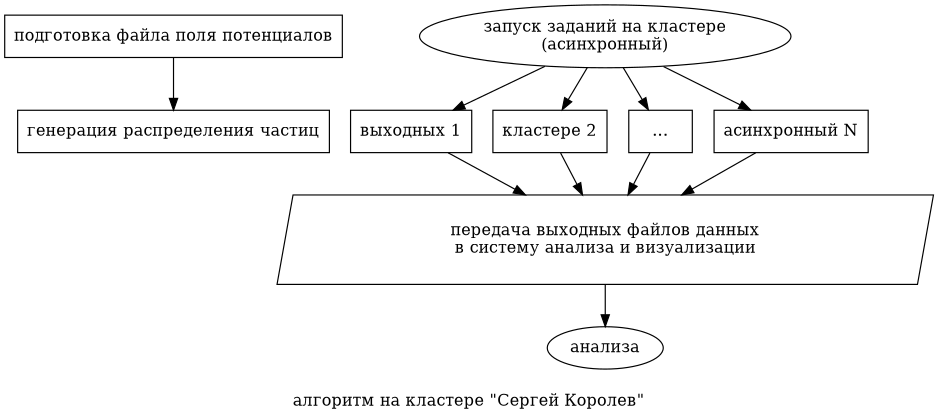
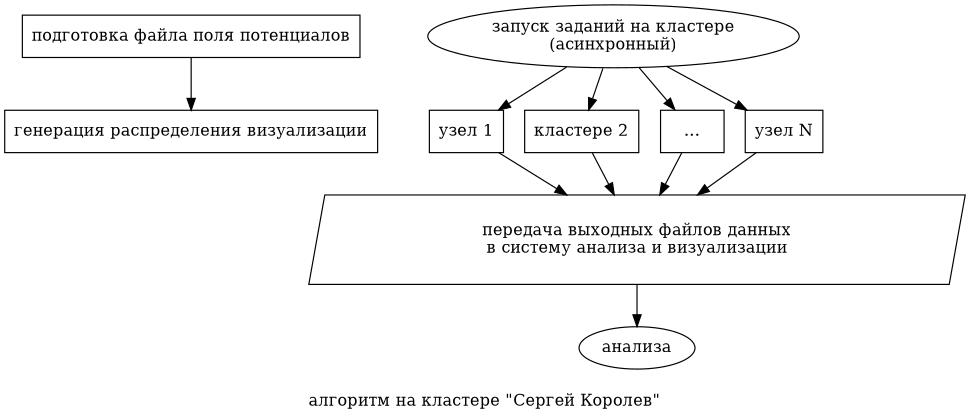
(174, 131) -> (191, 131)
(411, 131) -> (466, 131)
(791, 131) -> (784, 131)
